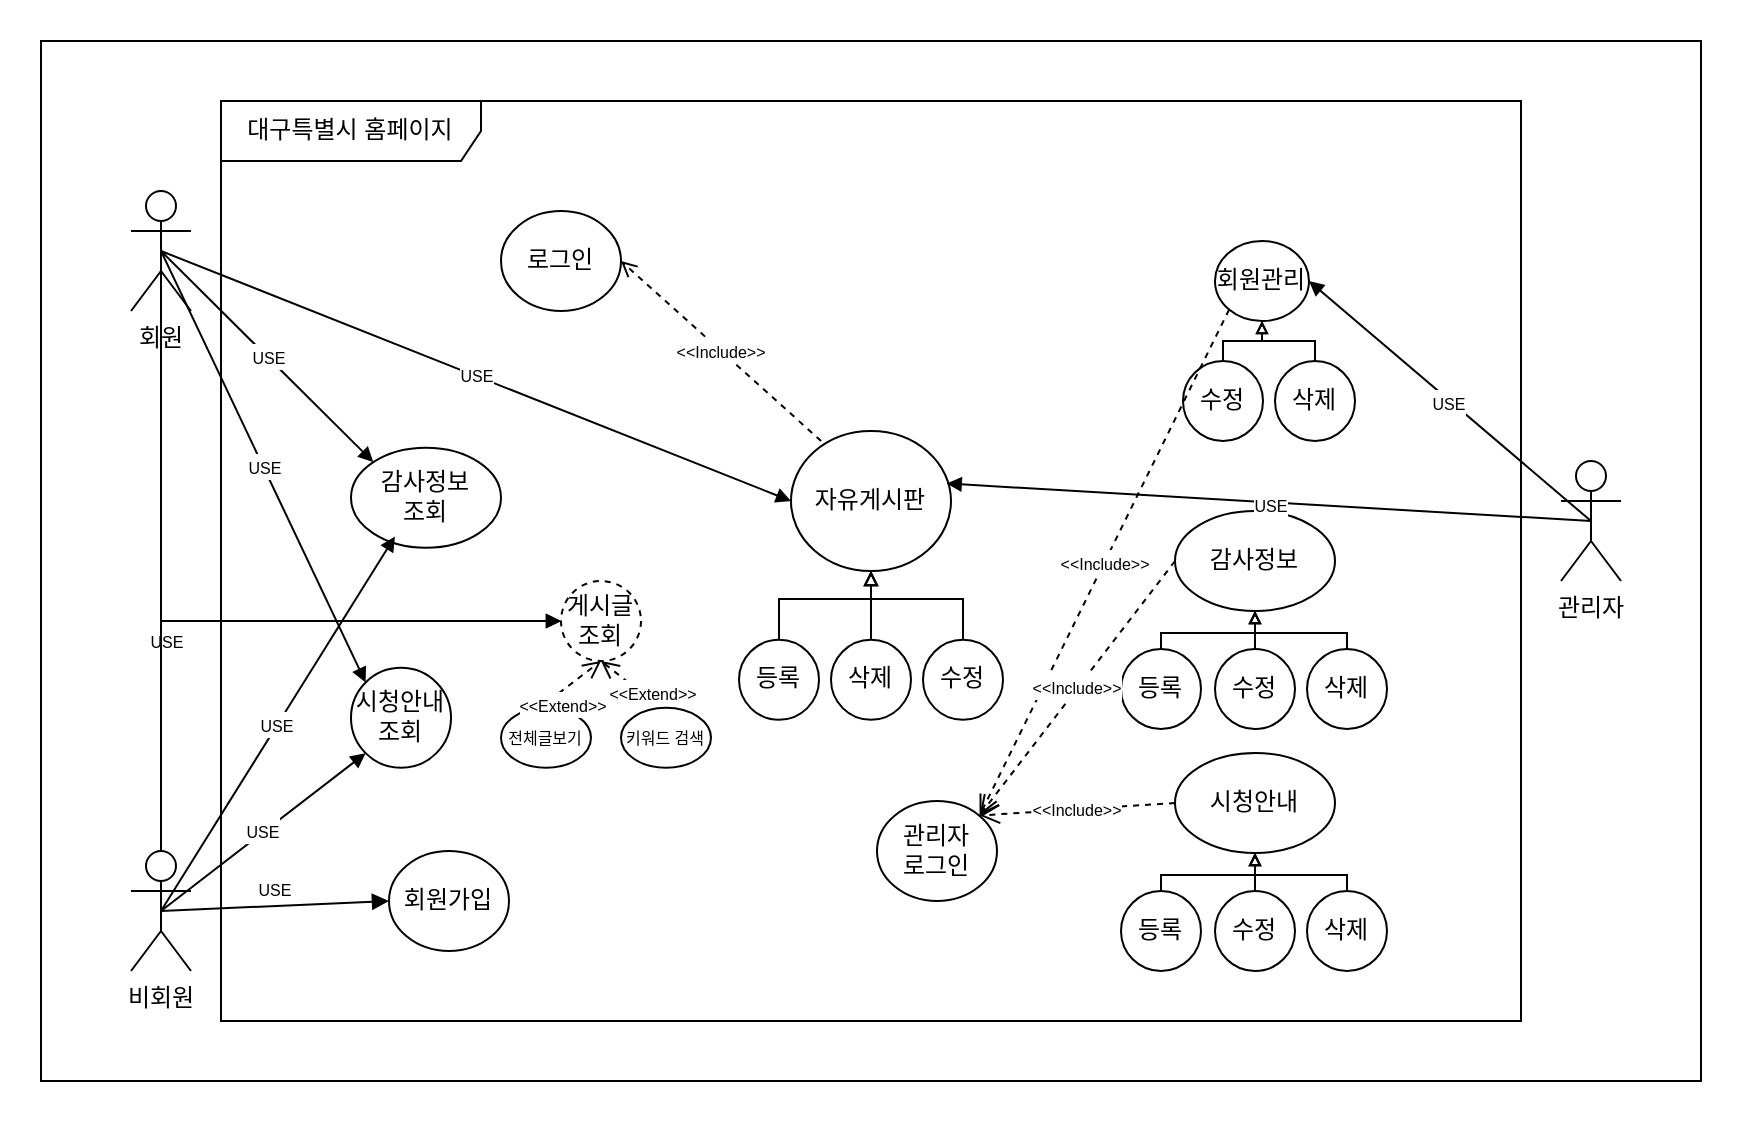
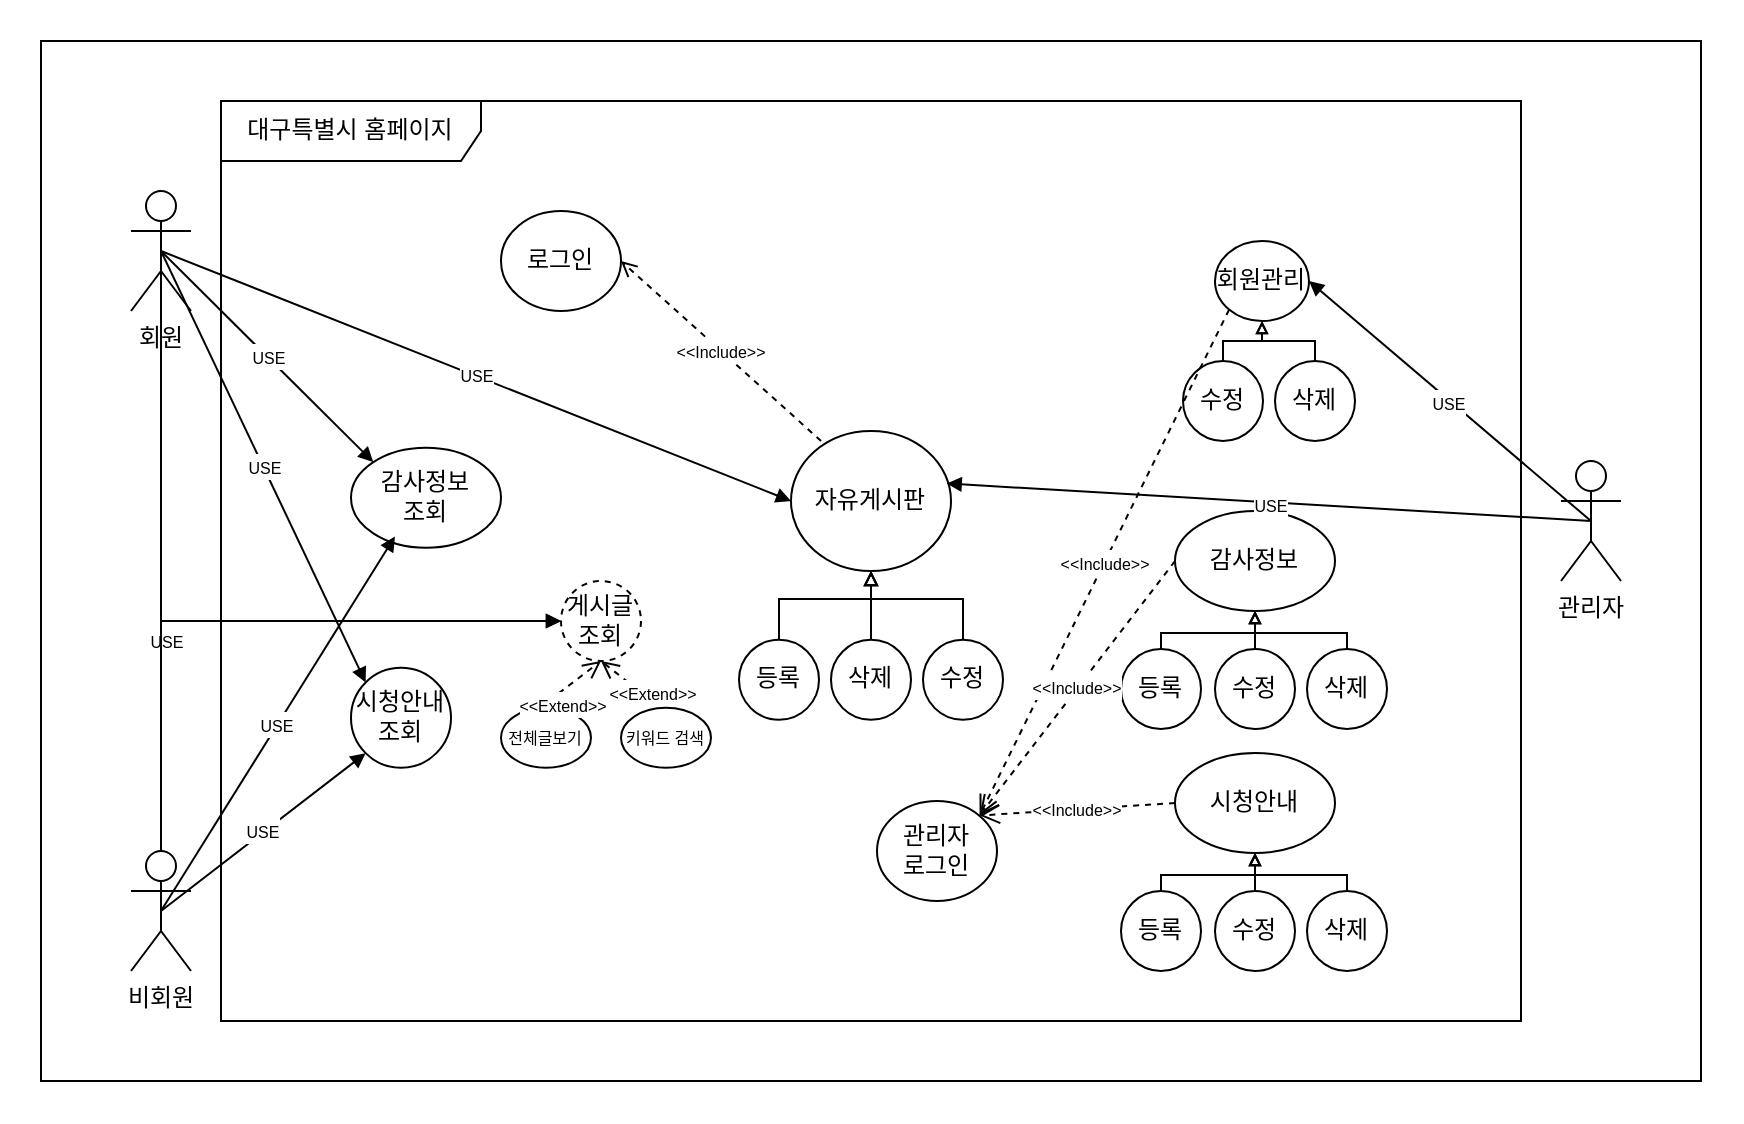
(449, 901) -> none
(276, 906) -> none
